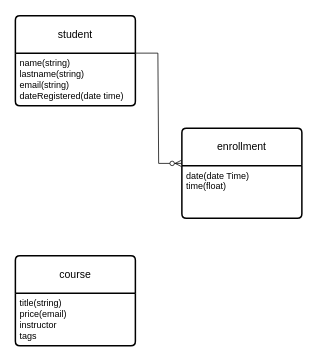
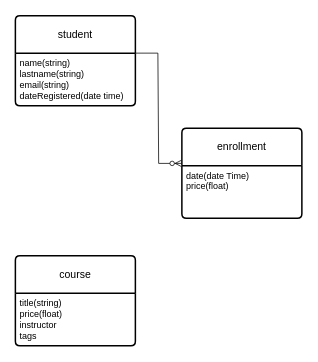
(222, 181) -> (222, 181)
(49, 320) -> (49, 320)
